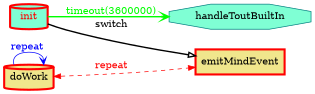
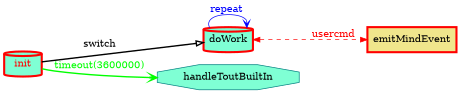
(118, 42) -> (119, 53)
(111, 66) -> (333, 34)
(29, 77) -> (228, 40)
